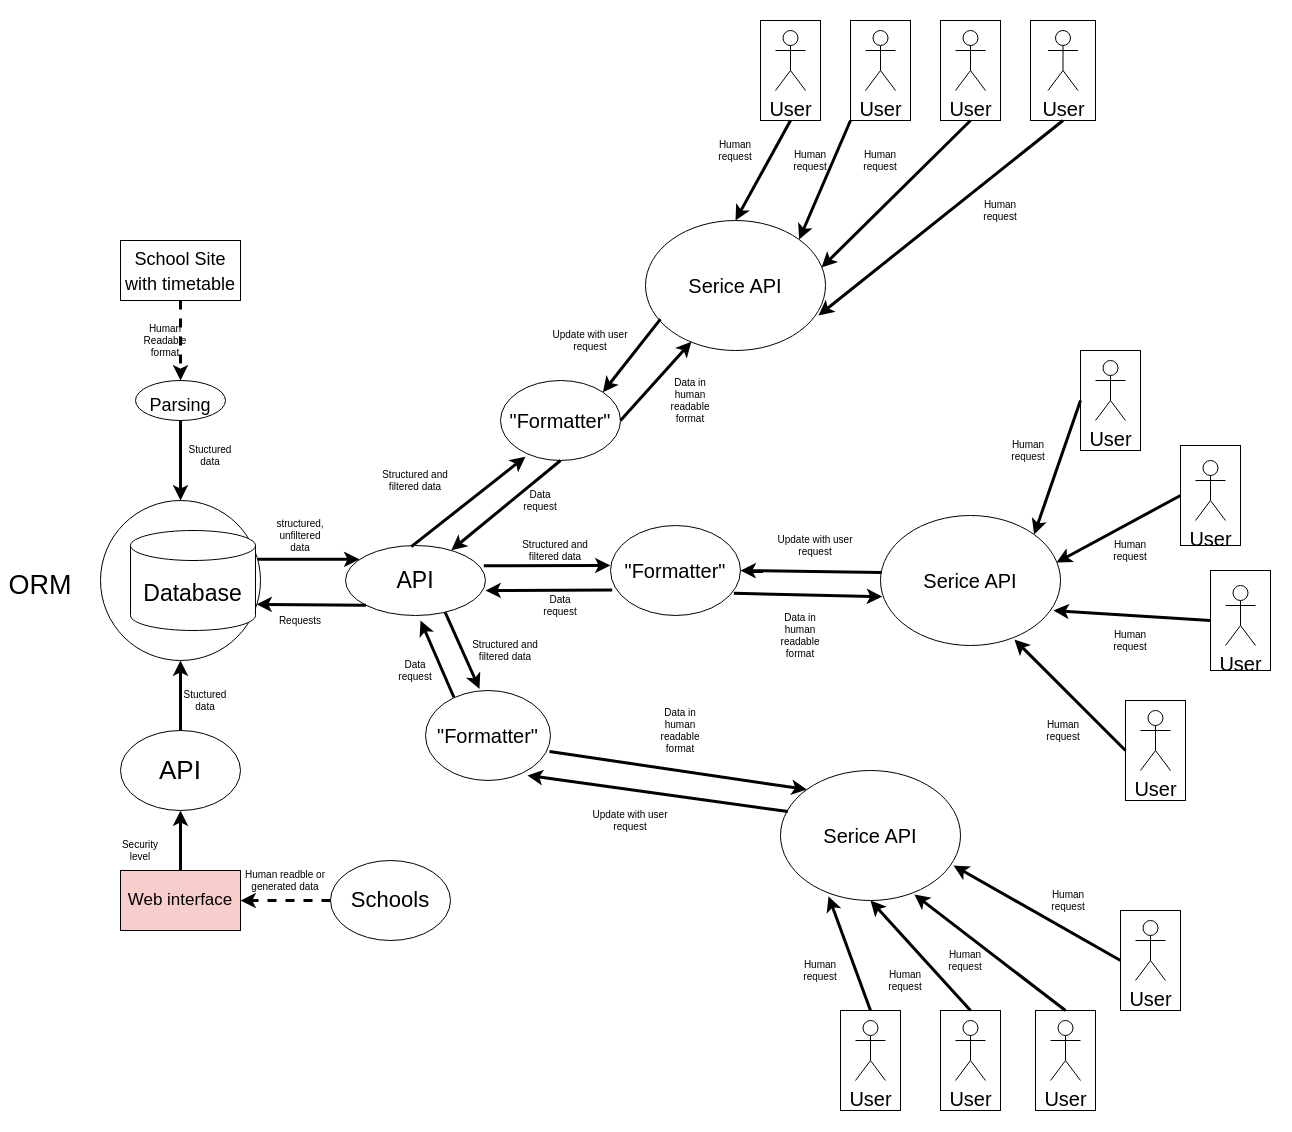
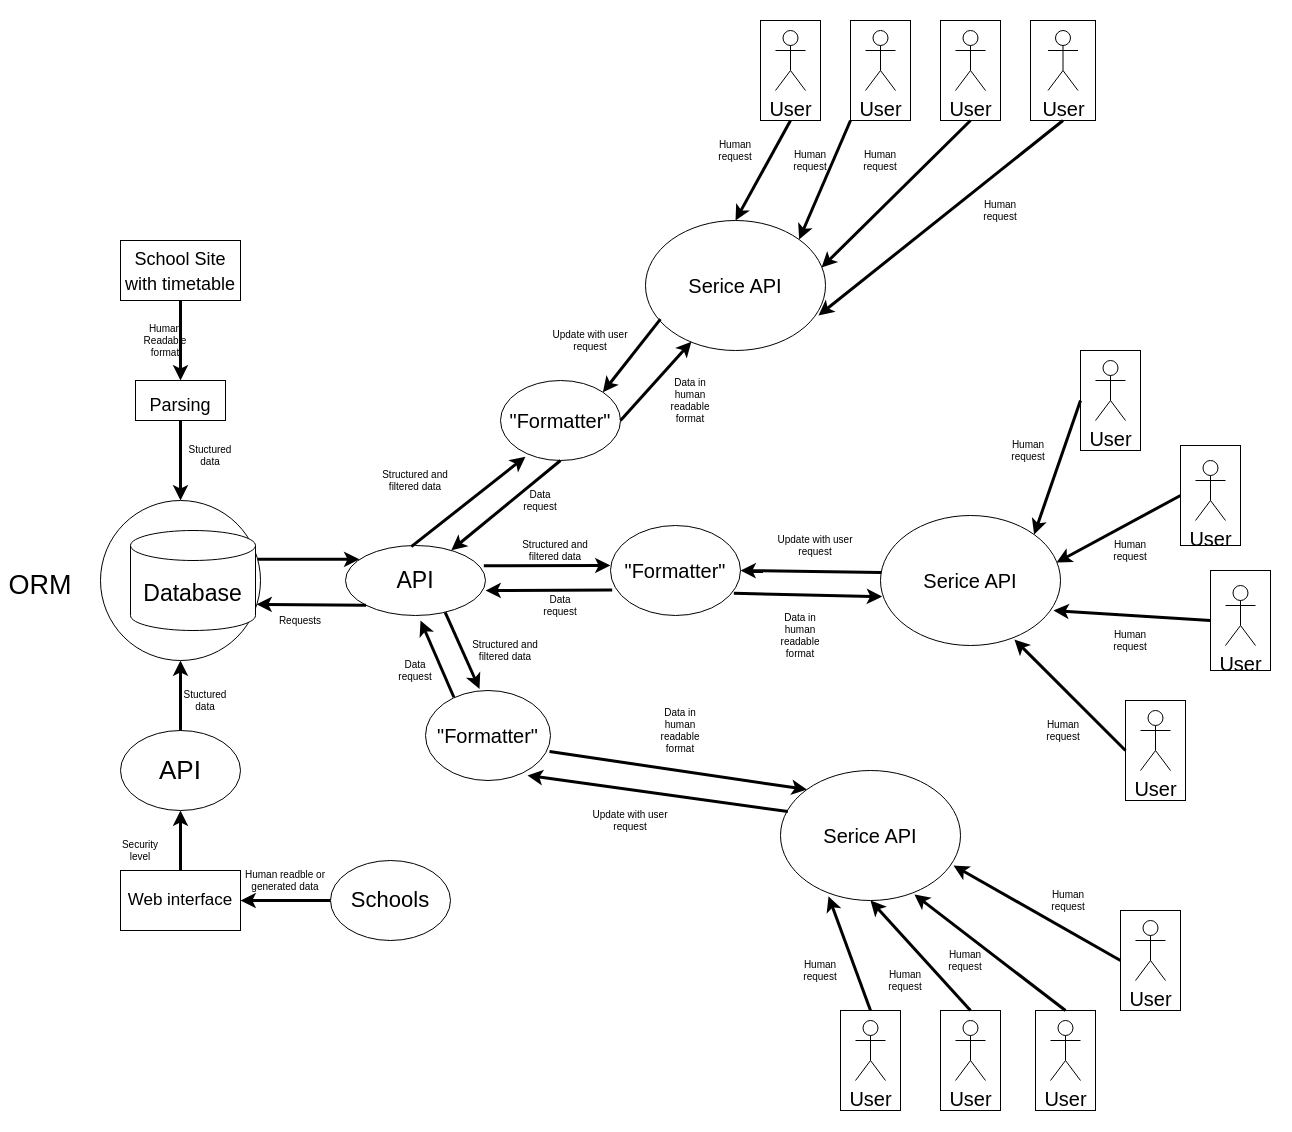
(181, 337) -> (181, 337)
(181, 401) -> (181, 401)
(301, 536) -> none
(181, 901) -> (181, 901)
(293, 901) -> (293, 901)
